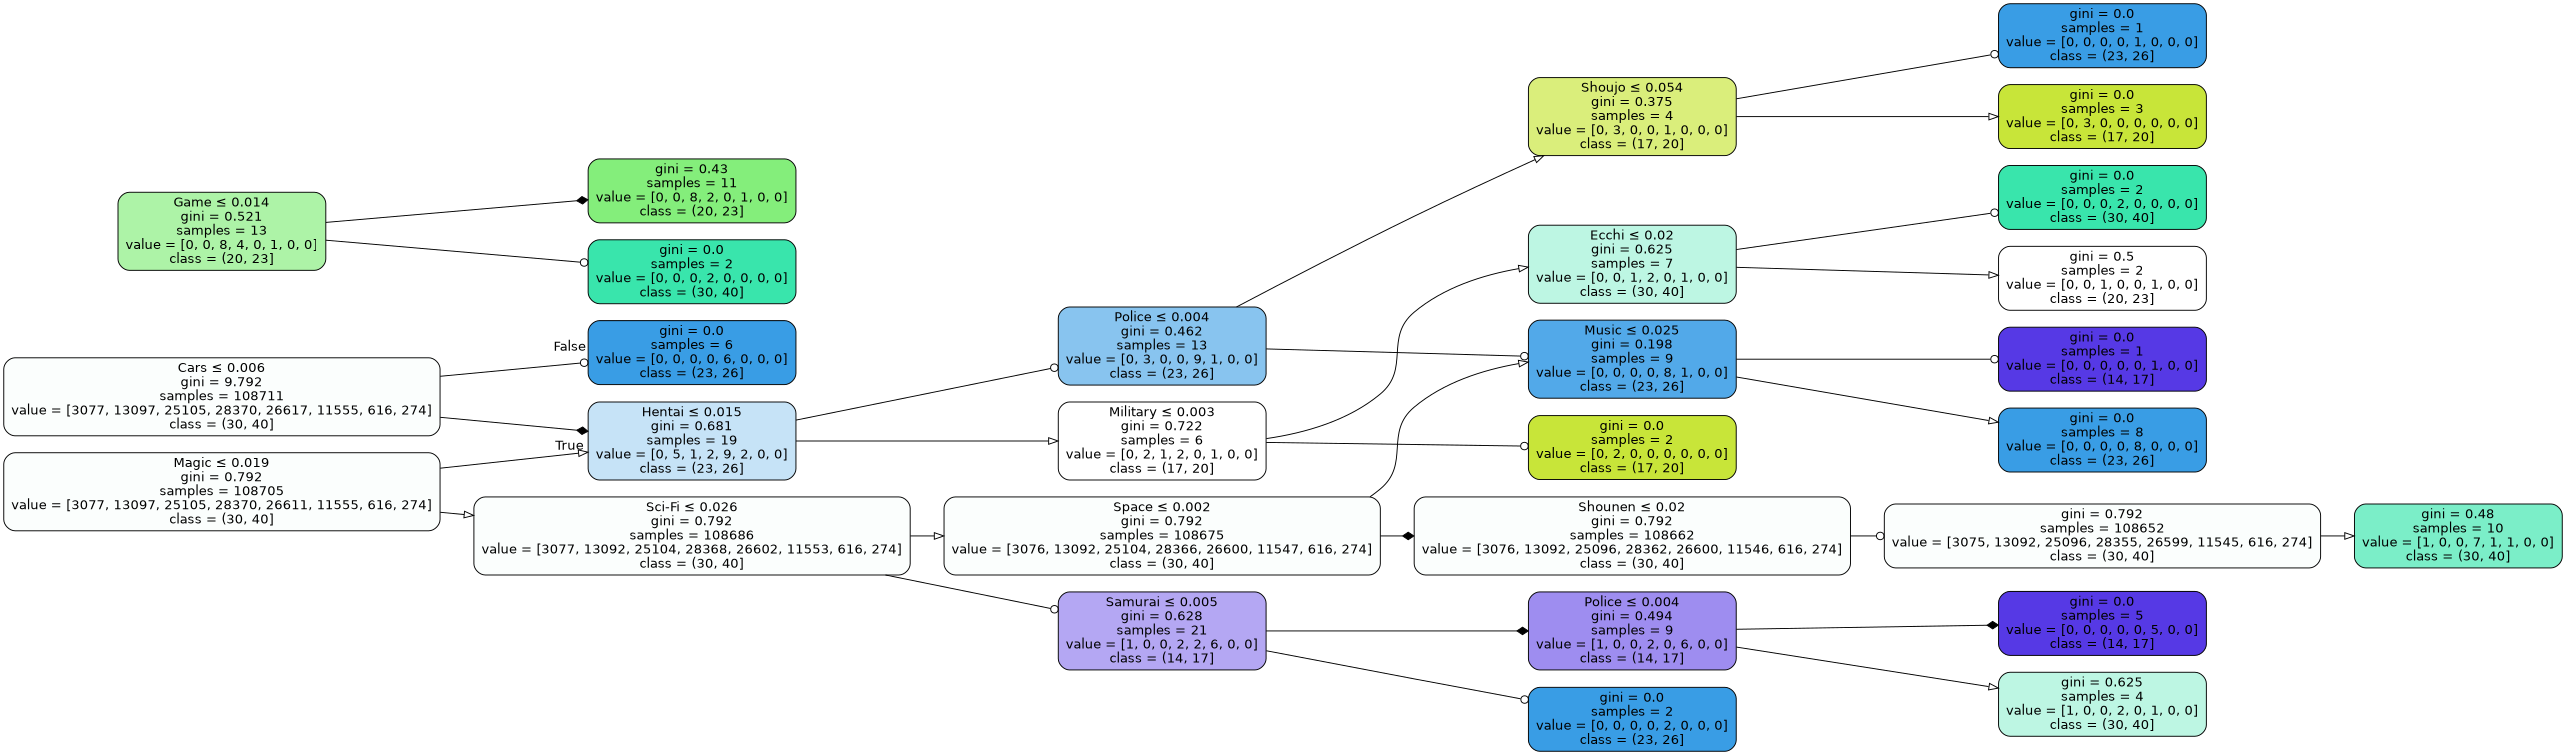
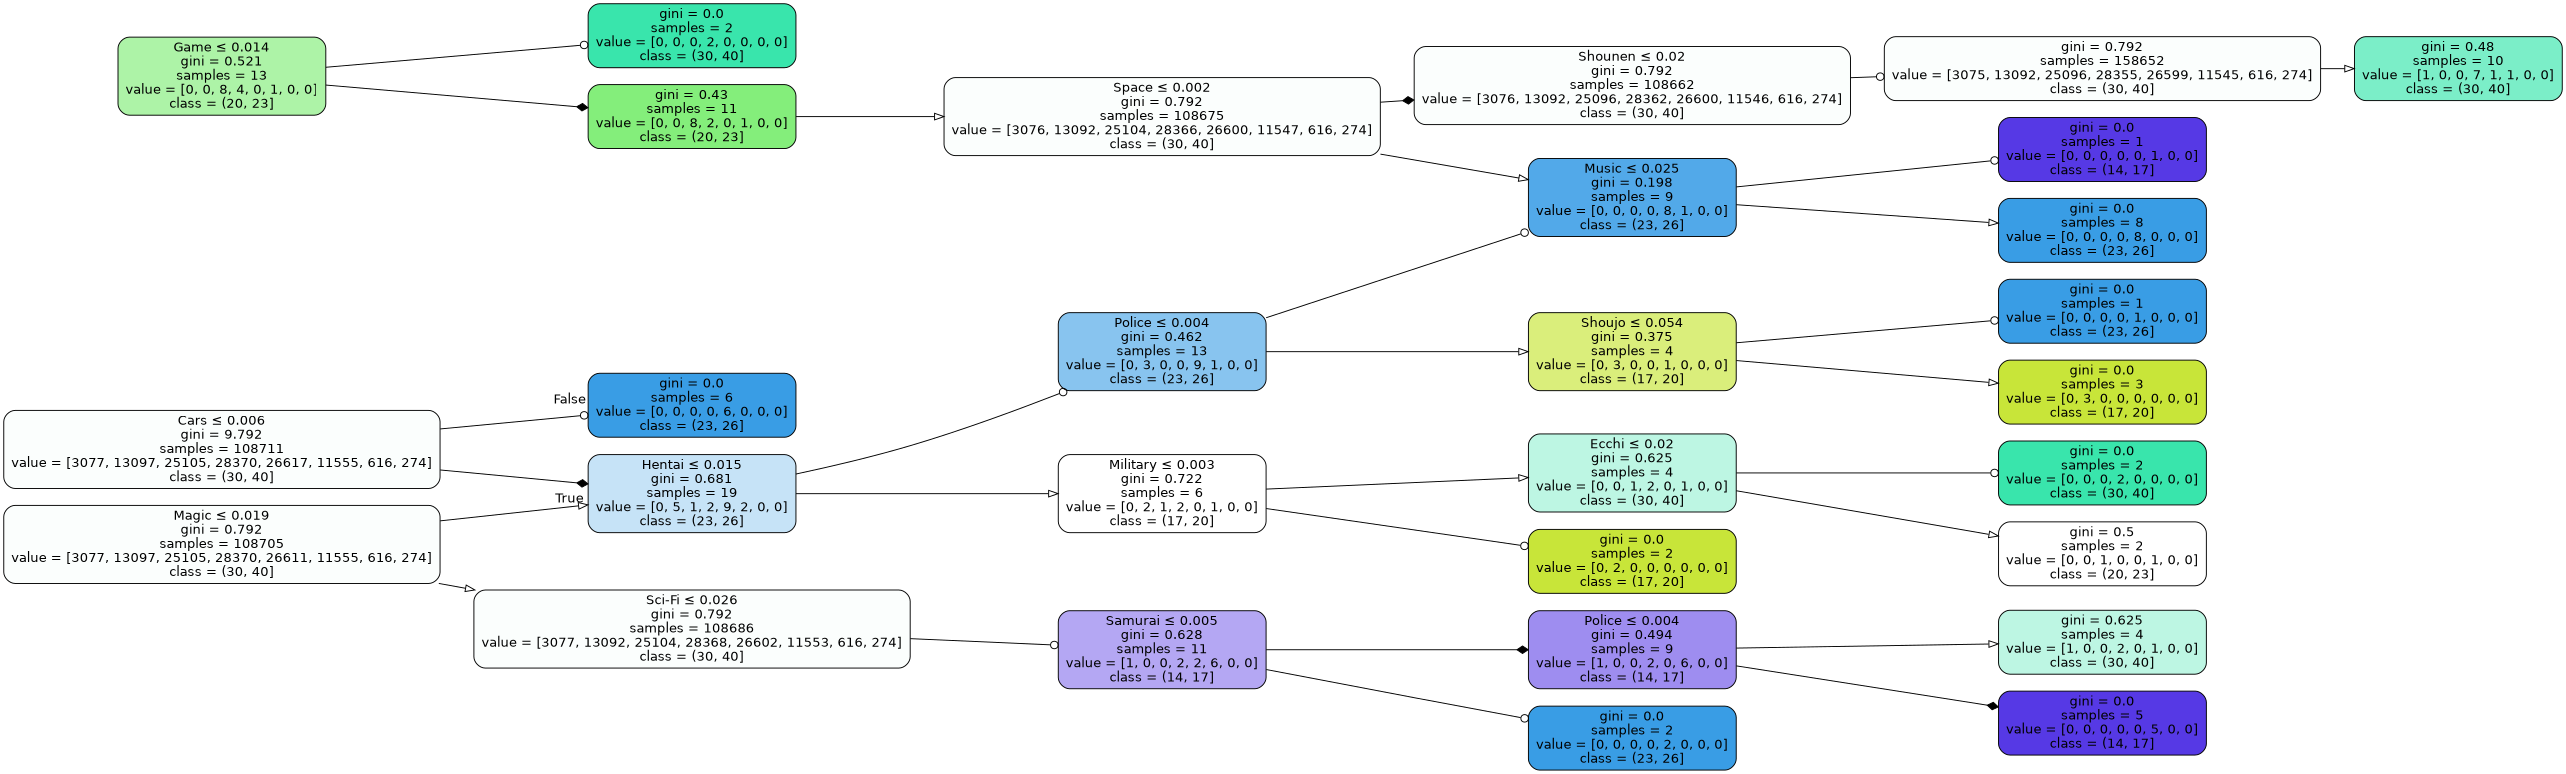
(1632, 264) -> (1632, 472)
(2102, 528) -> (2102, 61)
(922, 536) -> (865, 117)
(1162, 630) -> (1162, 649)
